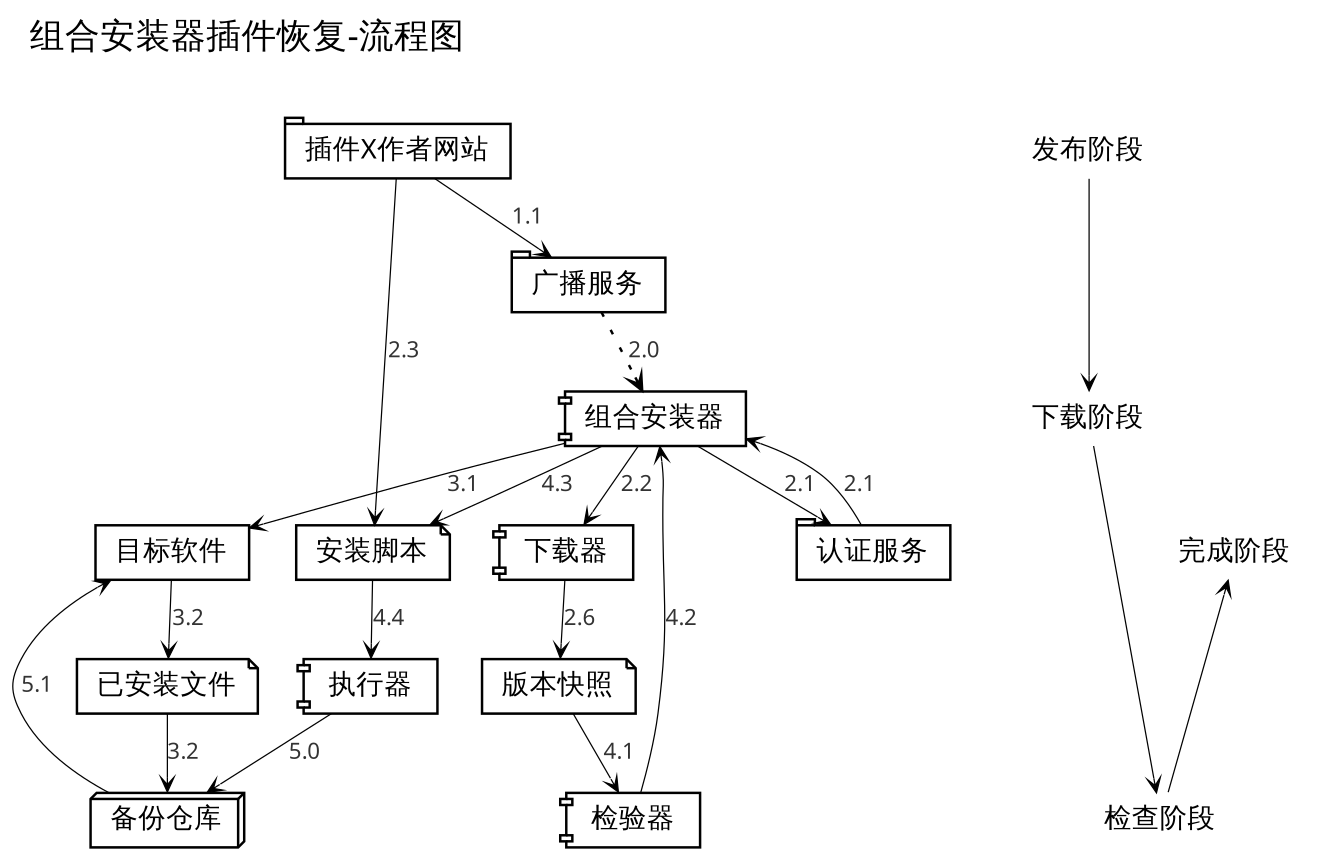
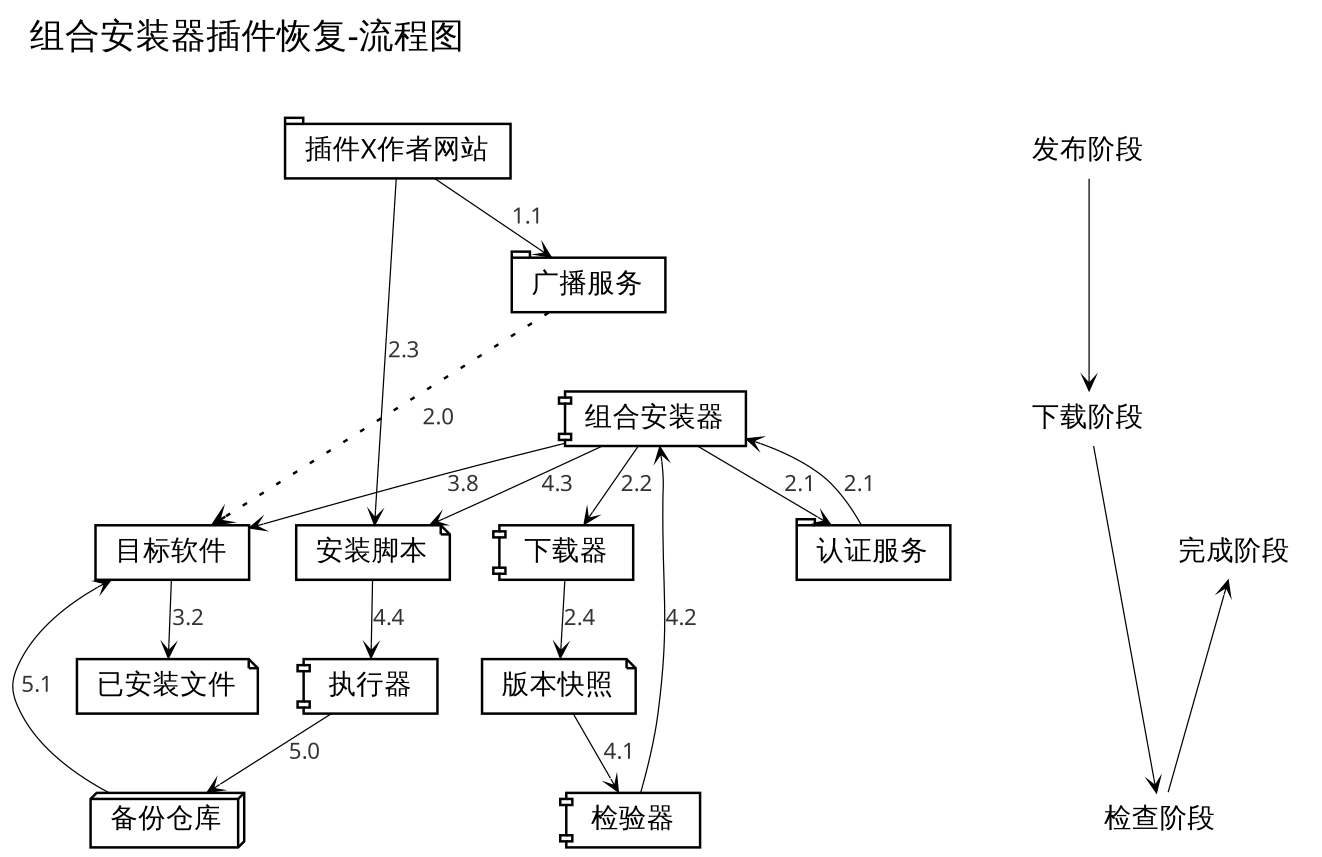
(618, 345) -> (403, 404)
(463, 486) -> (463, 486)
(580, 619) -> (580, 619)
(167, 745) -> none
